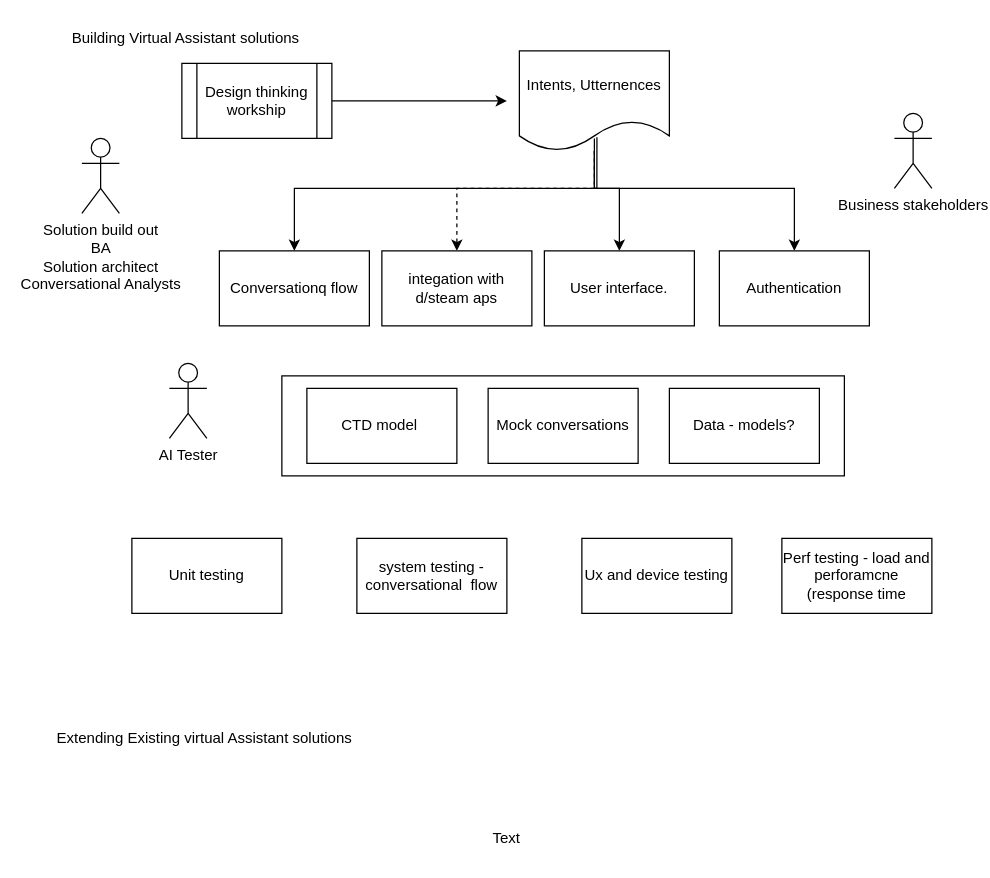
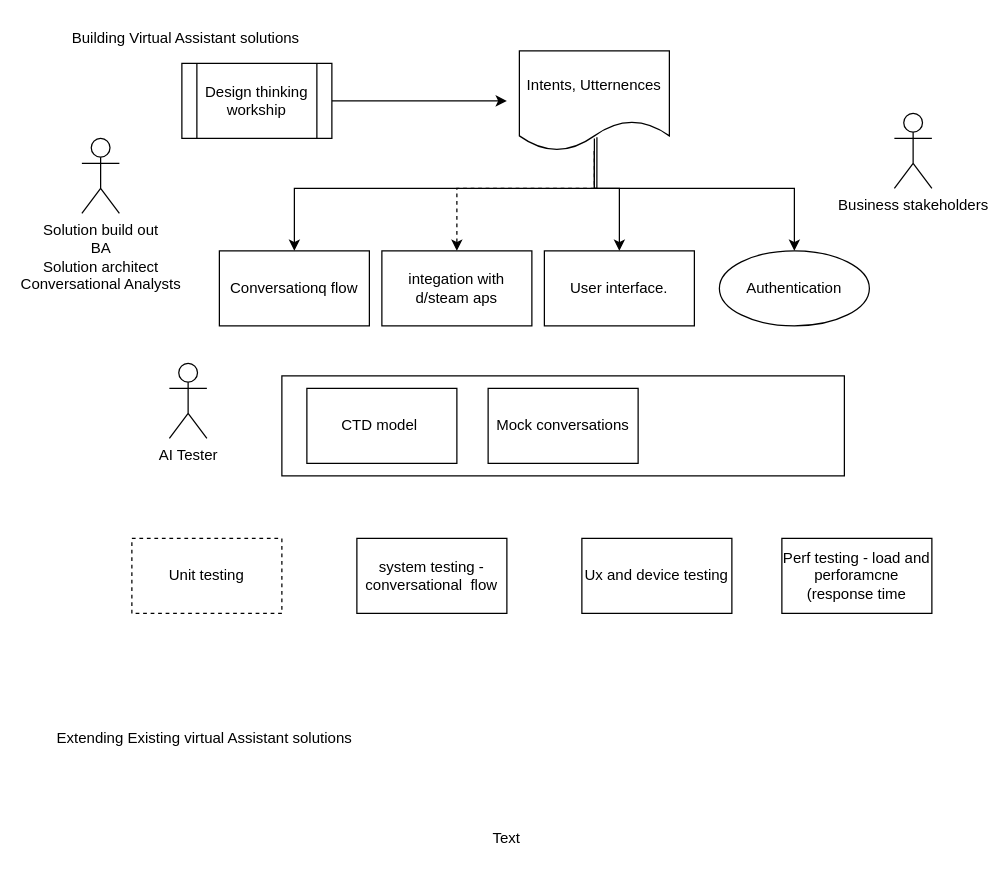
(794, 288) -> (794, 288)
(744, 426) -> none
(207, 576) -> (207, 576)
